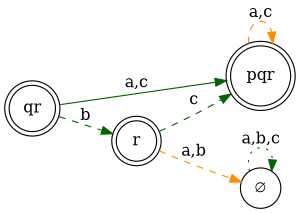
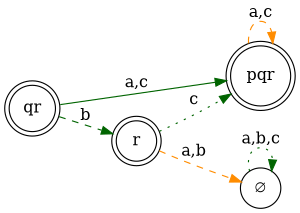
(191, 116) -> (191, 116)
